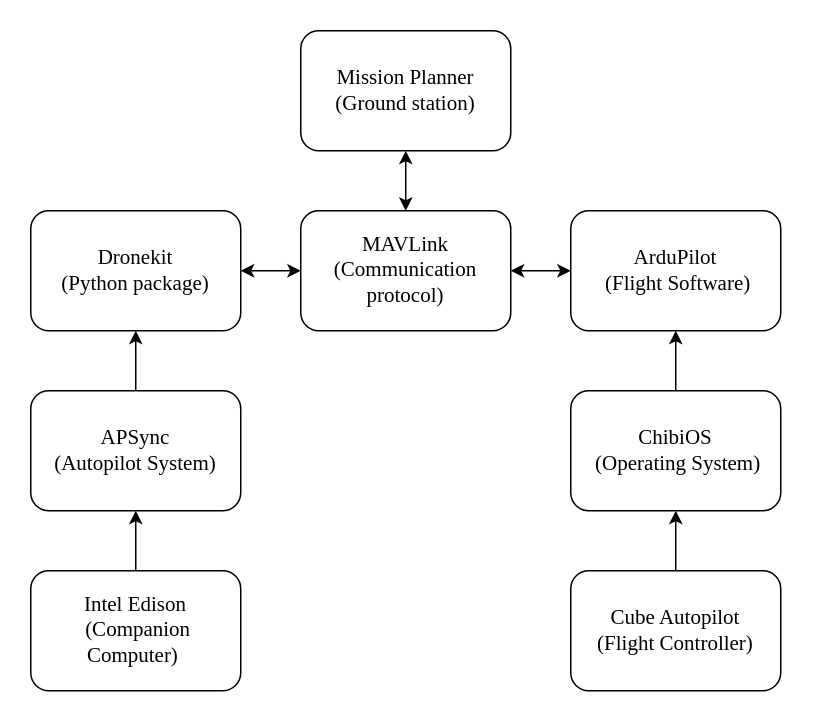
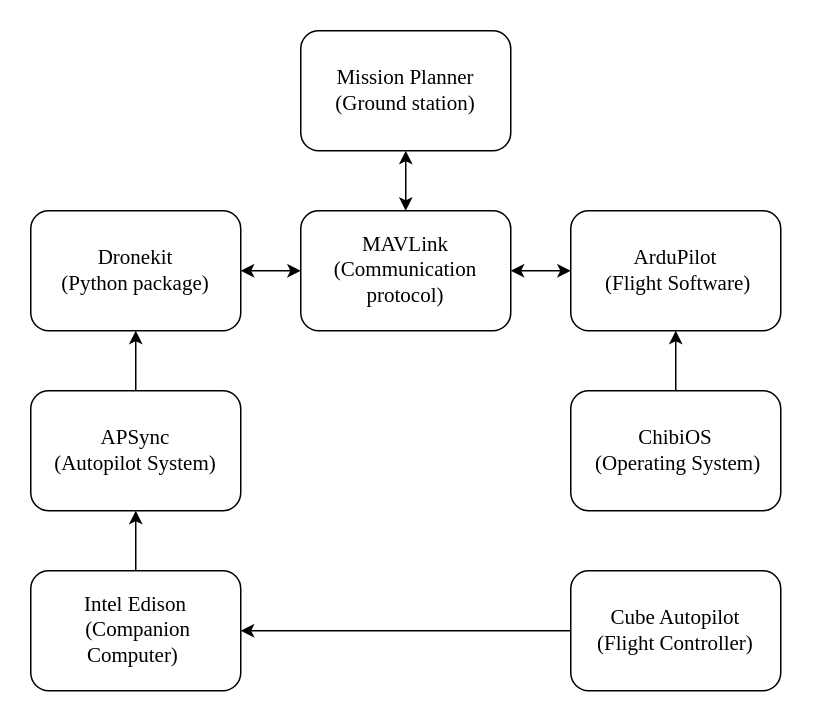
(676, 546) -> (411, 631)
